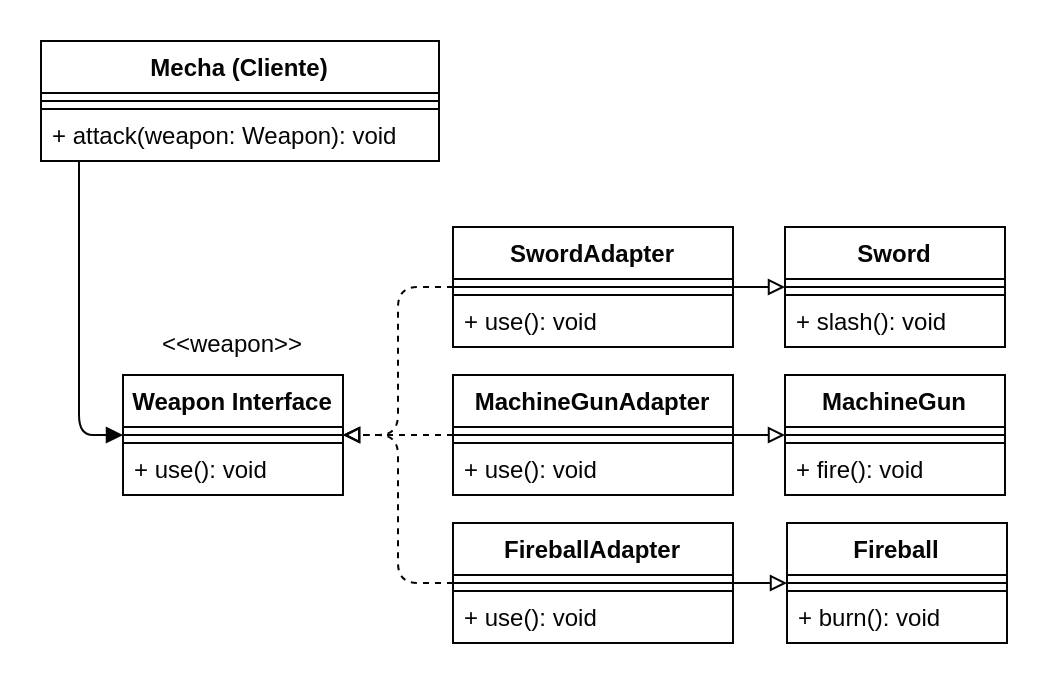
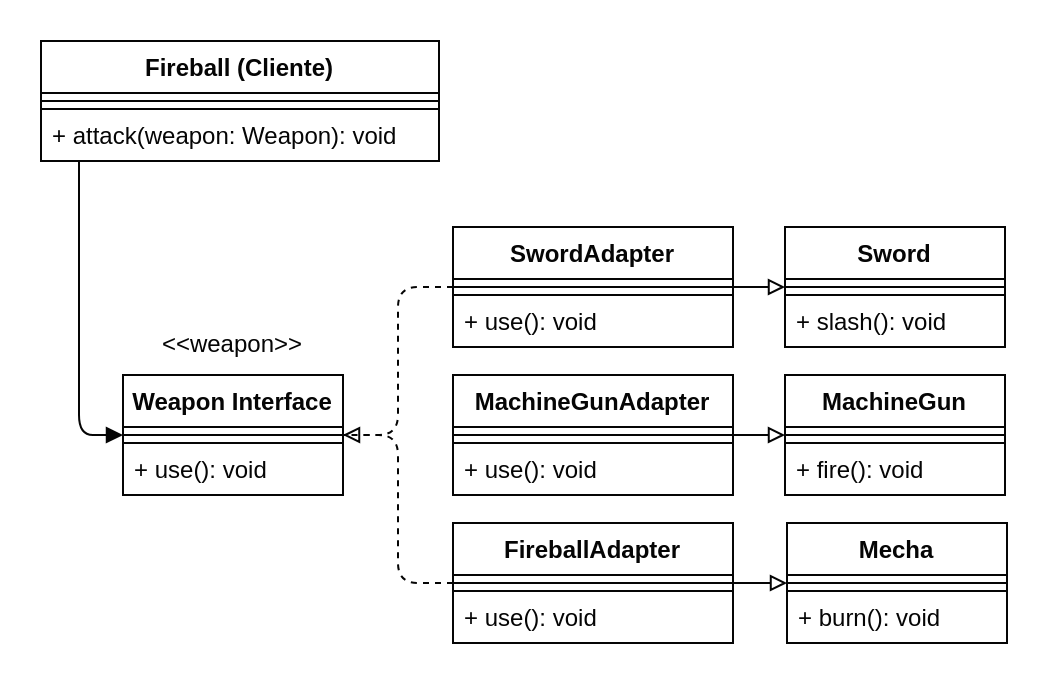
(239, 68) -> (239, 68)
(393, 430) -> (354, 435)
(422, 435) -> none
(896, 550) -> (896, 550)
